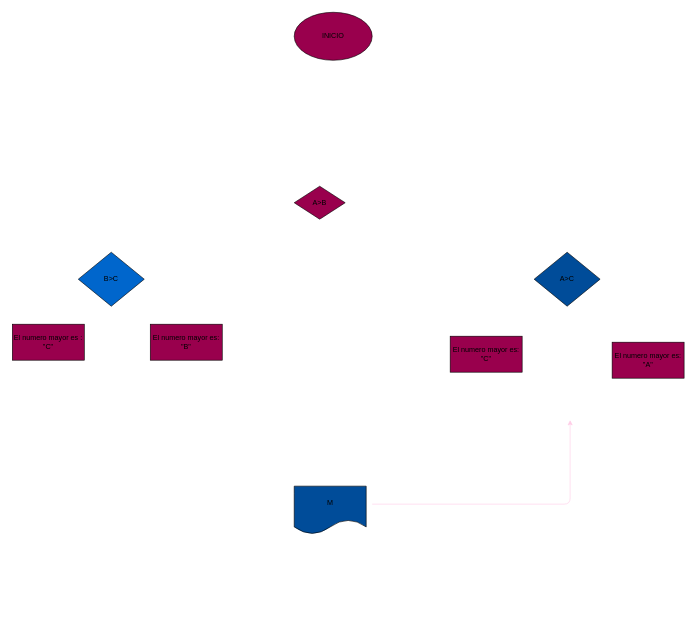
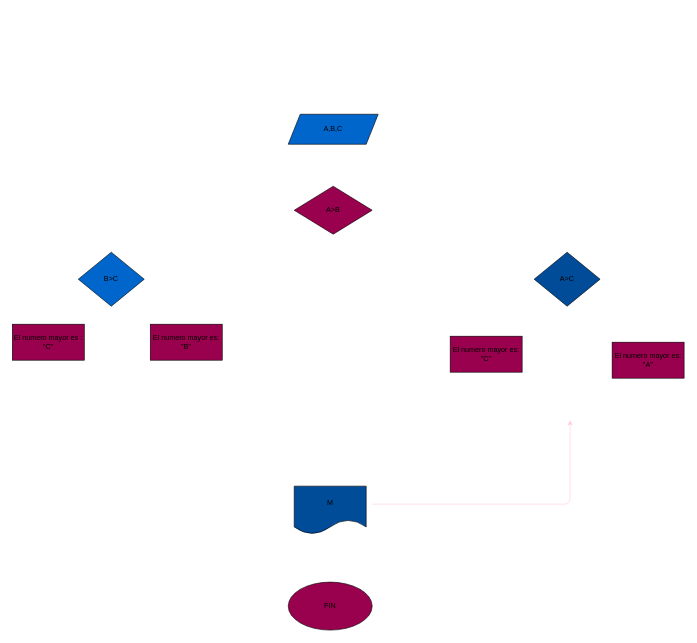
(333, 36) -> none
none -> (333, 129)
(320, 203) -> (333, 210)
none -> (330, 606)
